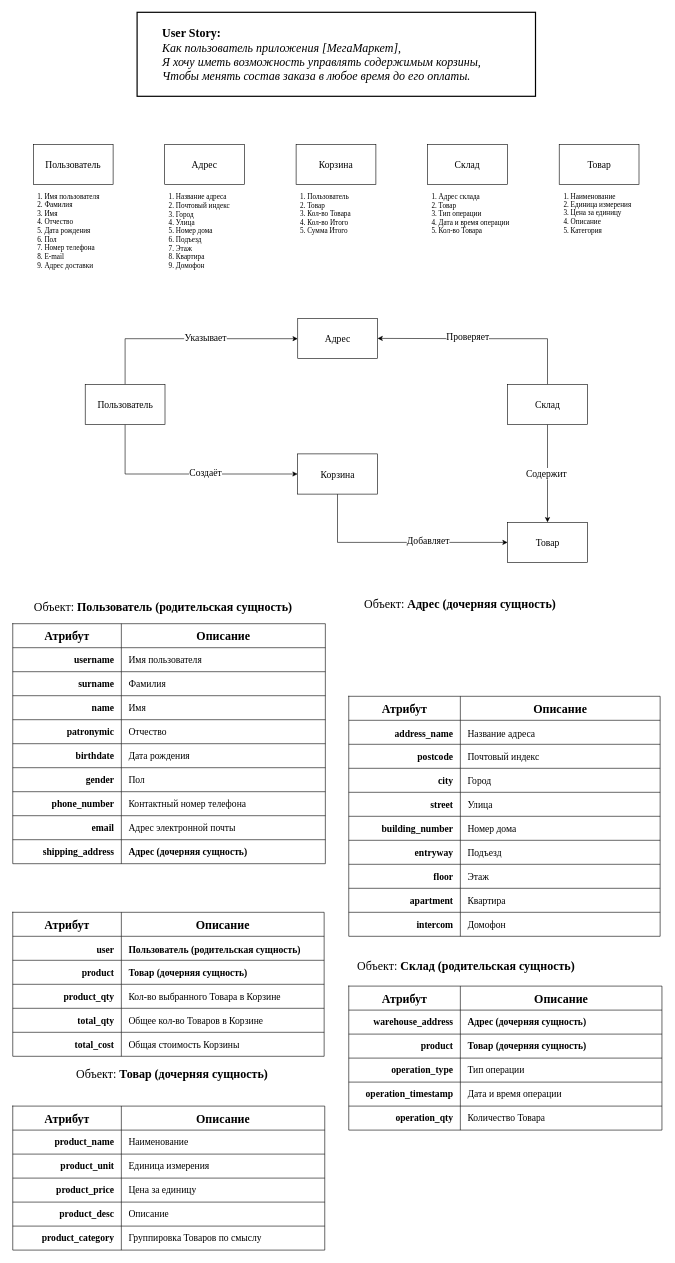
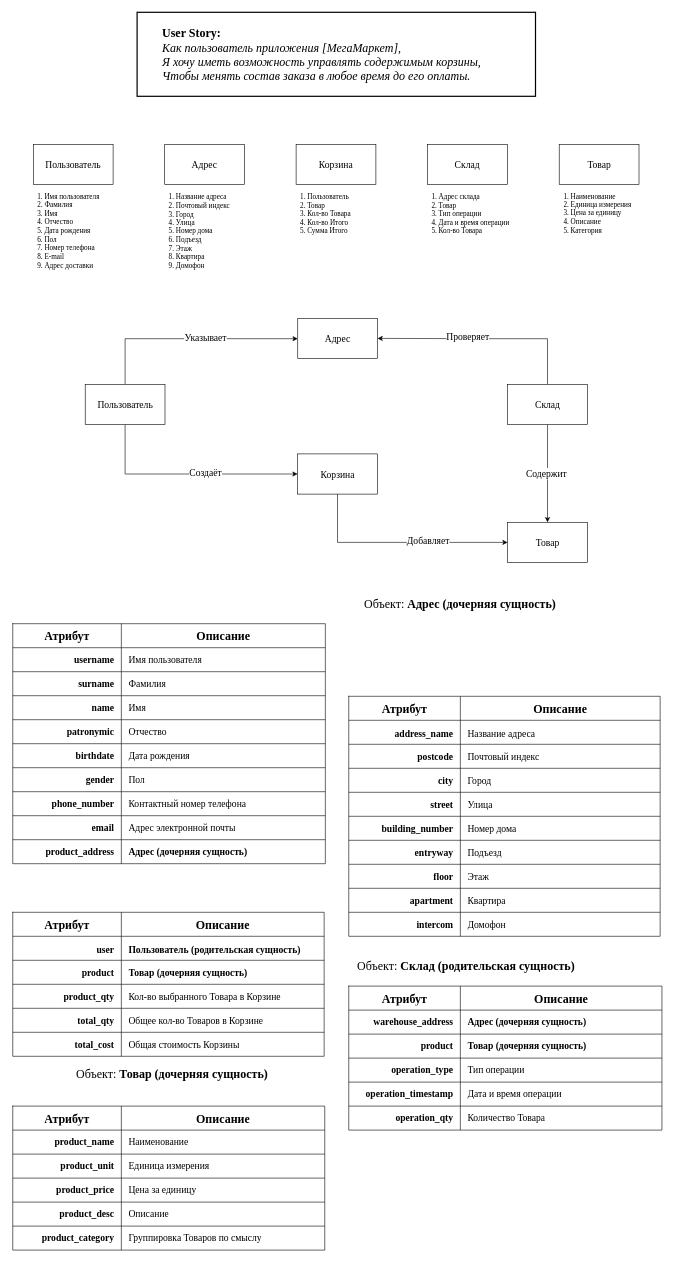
(163, 606) -> none
(74, 852) -> (74, 852)
